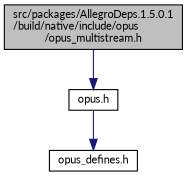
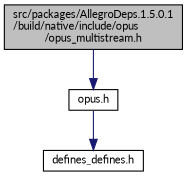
(93, 161) -> (93, 161)
